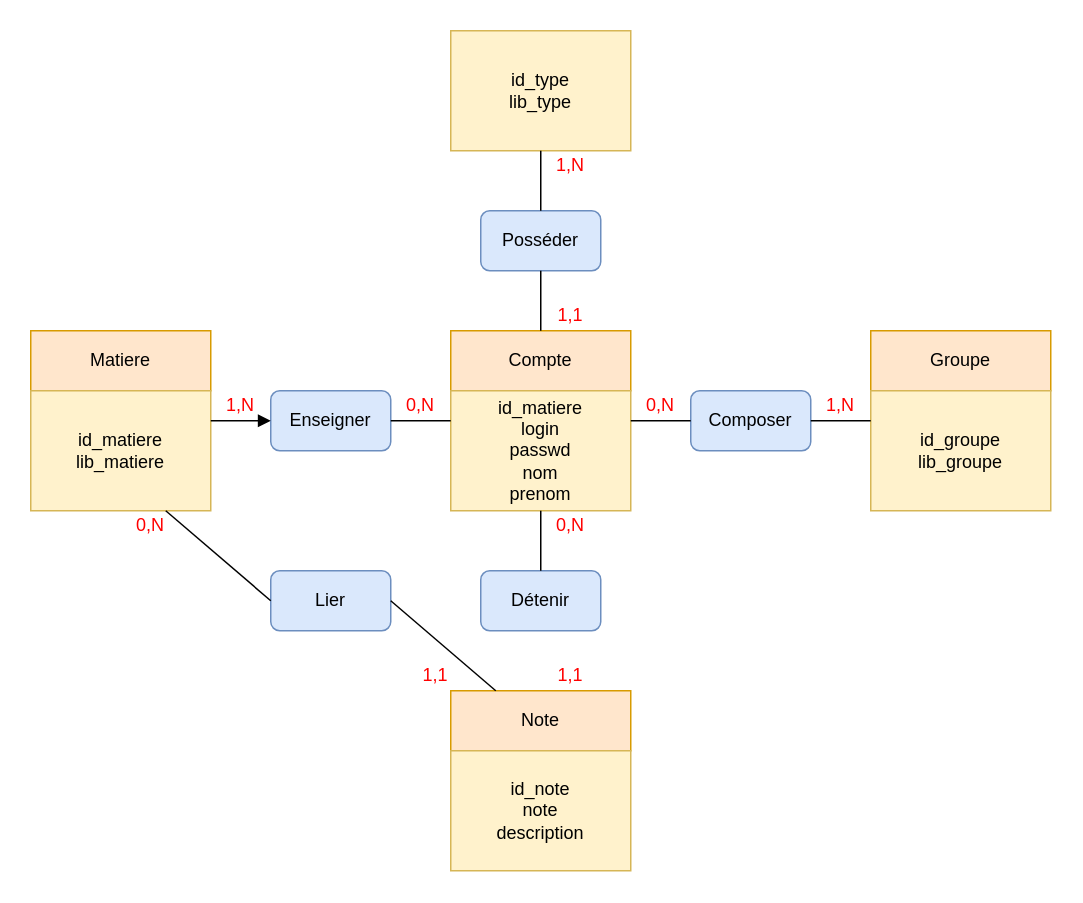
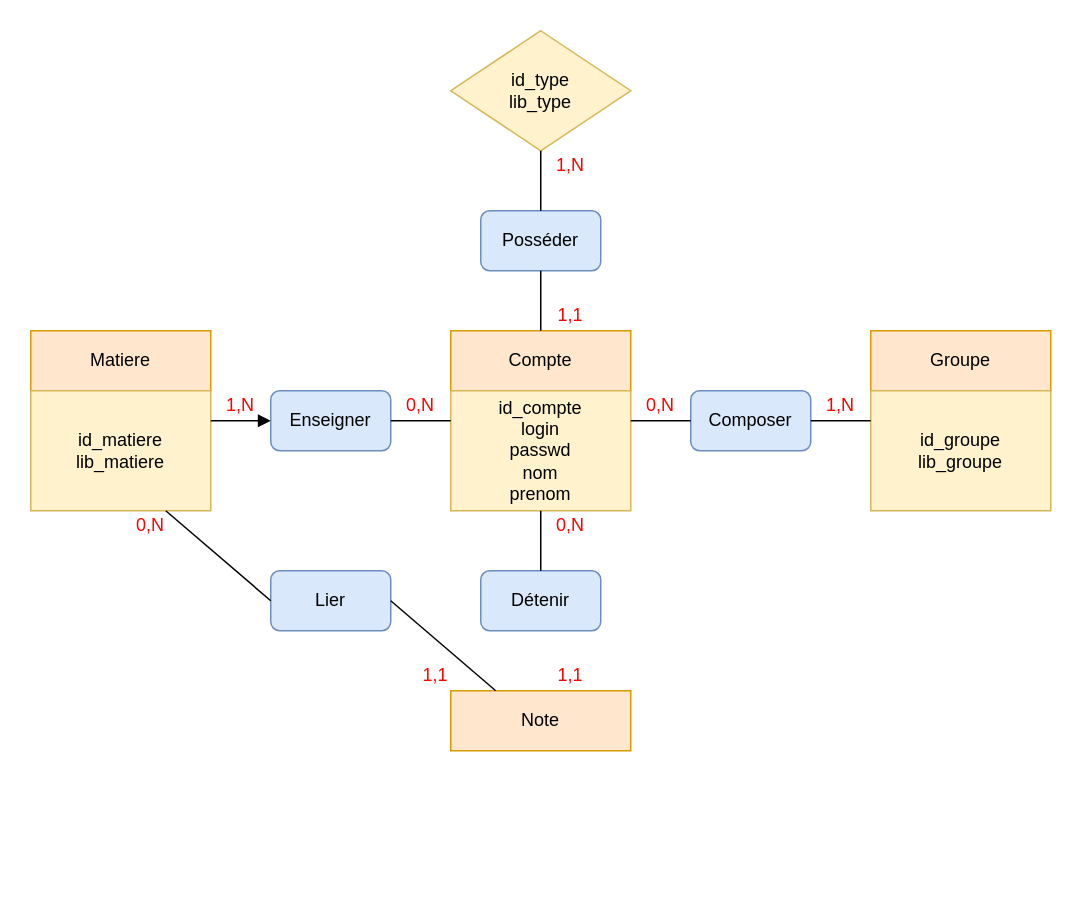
(541, 91) -> (541, 91)
(541, 451) -> (541, 451)
(541, 811) -> none
